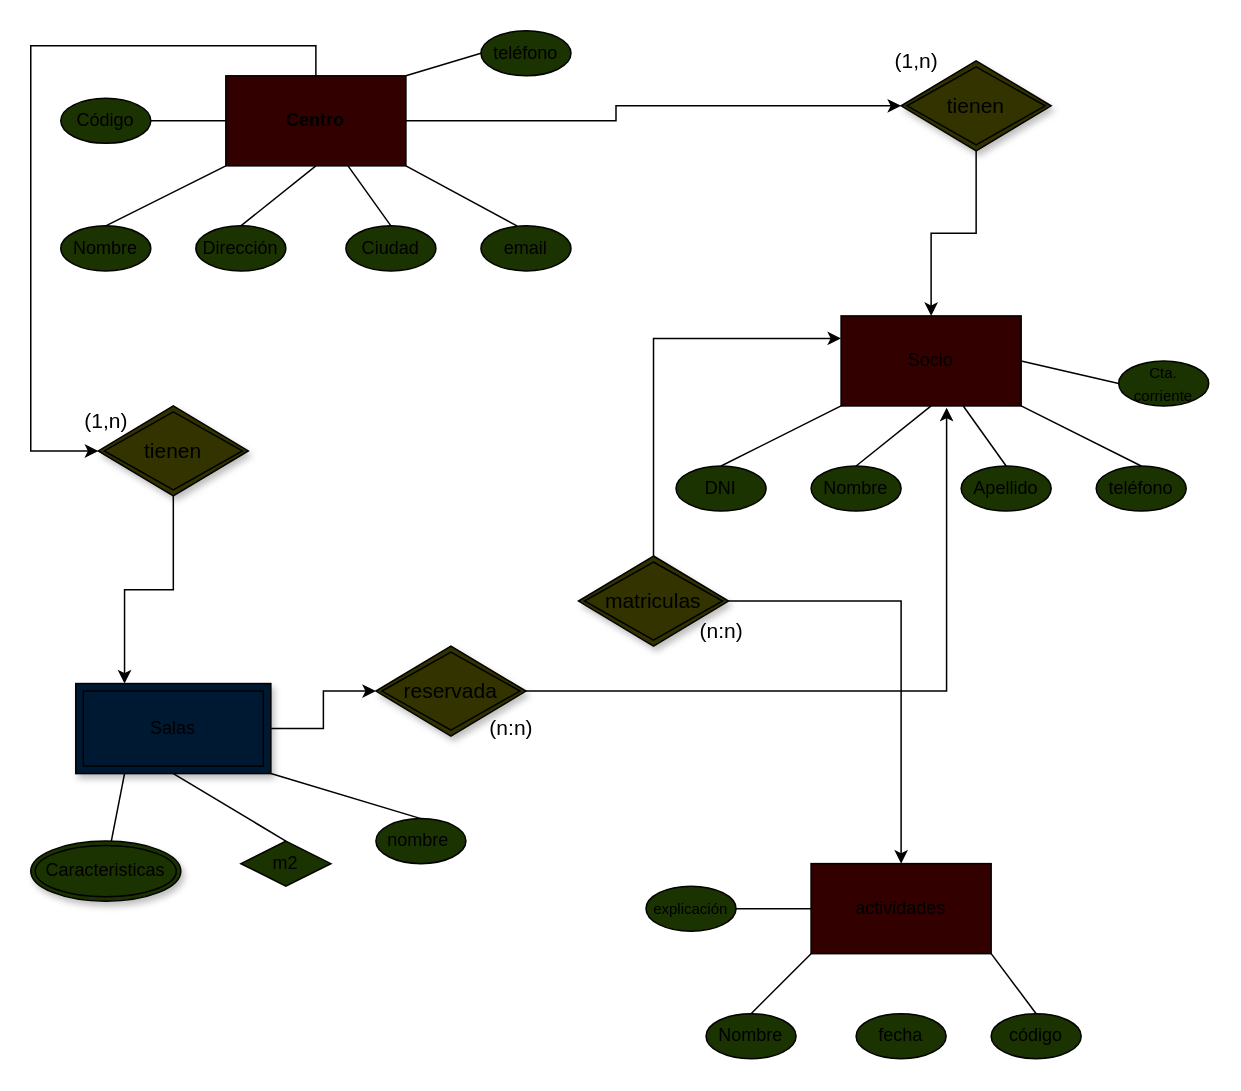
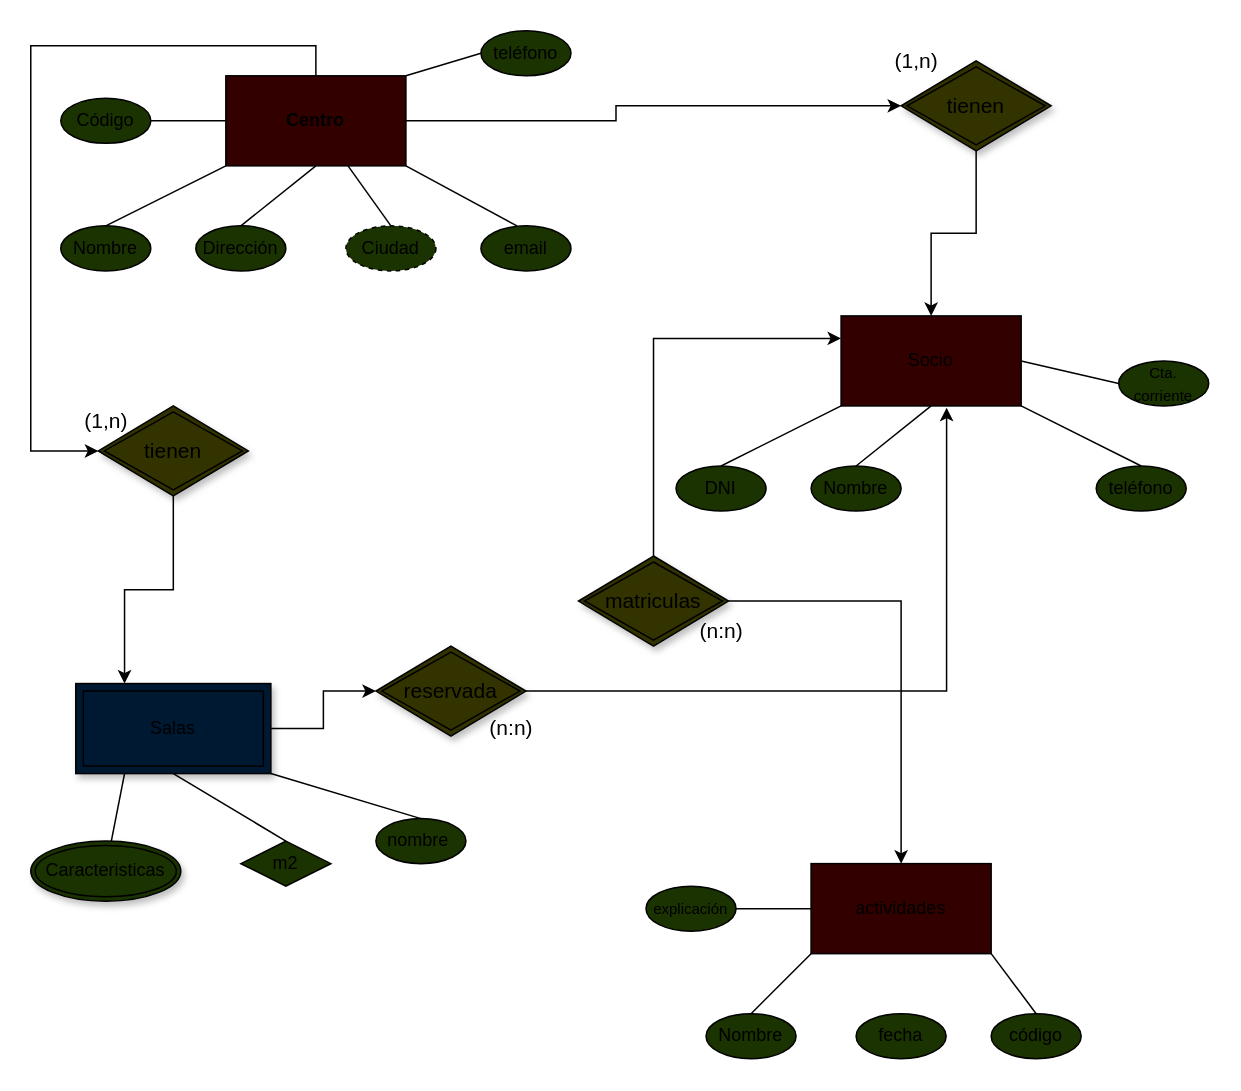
(391, 248) -> (391, 248)
(985, 436) -> none
(1006, 488) -> none
